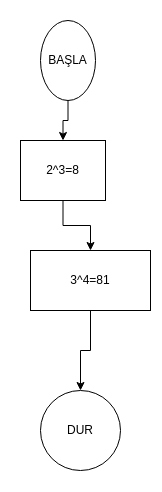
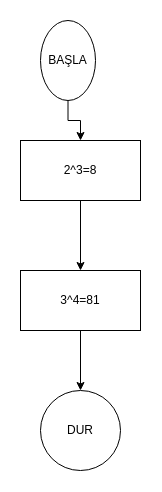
(63, 171) -> (81, 171)
(91, 281) -> (81, 301)
